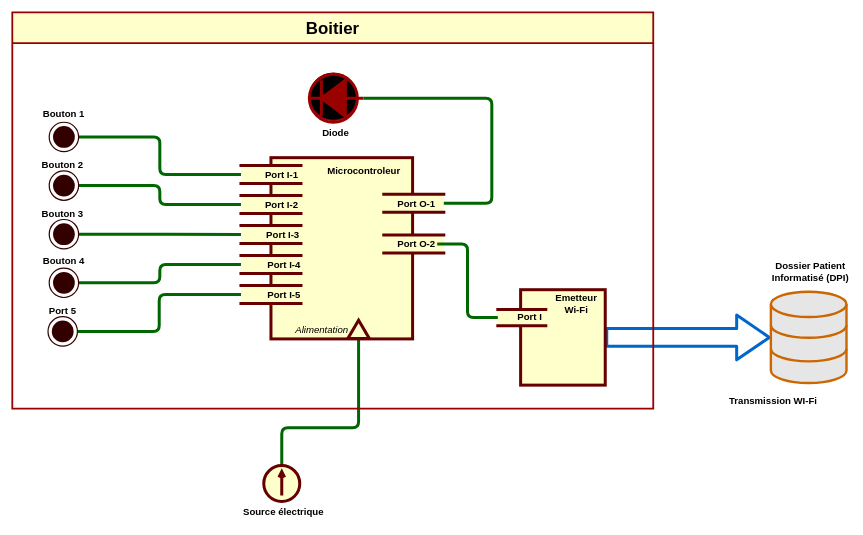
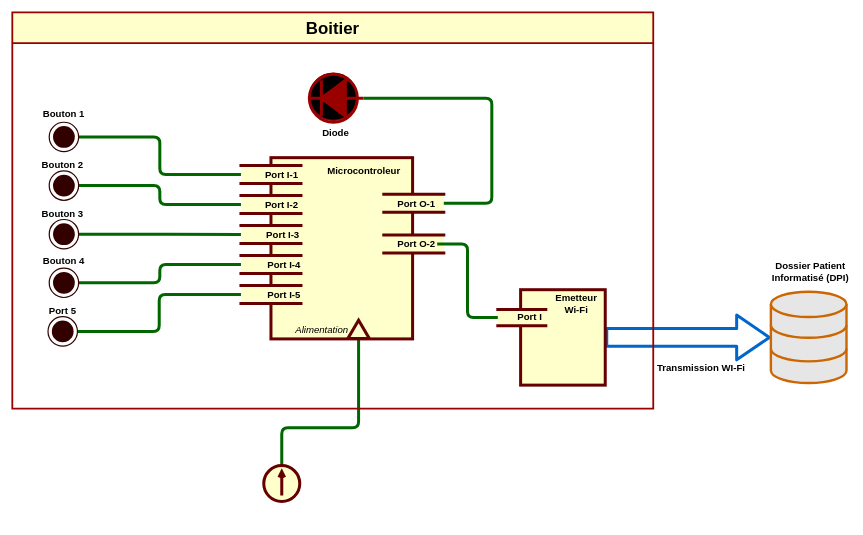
(773, 401) -> (701, 368)
(284, 512) -> none
